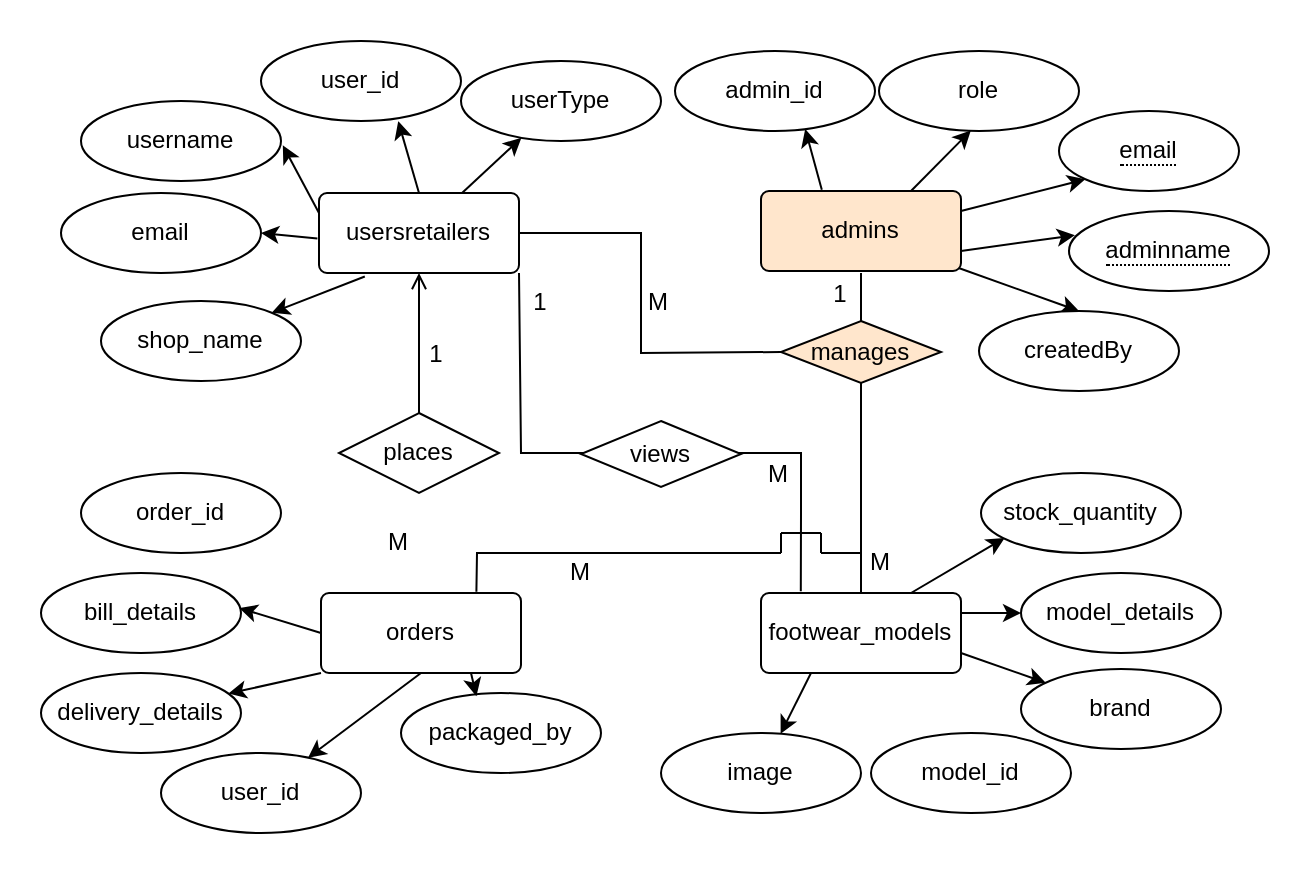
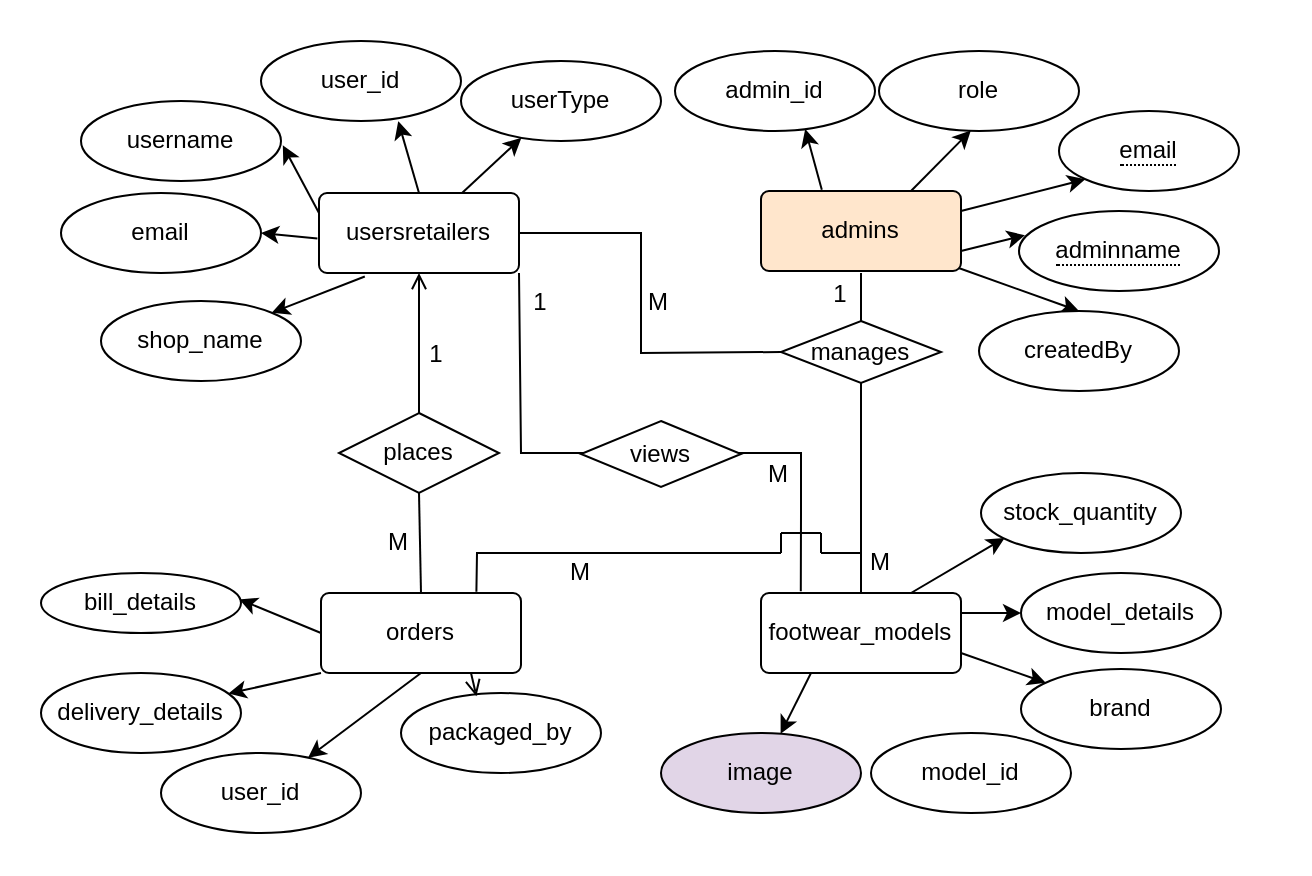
(1169, 251) -> (1119, 251)
(861, 352) -> (861, 352)
(181, 513) -> none
none -> (420, 543)
(141, 613) -> (141, 603)
(473, 682) -> (474, 685)
(761, 773) -> (761, 773)
